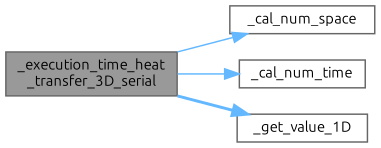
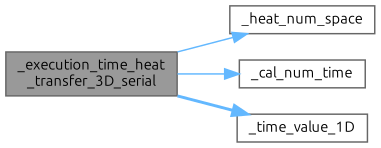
(302, 20) -> (302, 20)
(302, 128) -> (302, 128)
